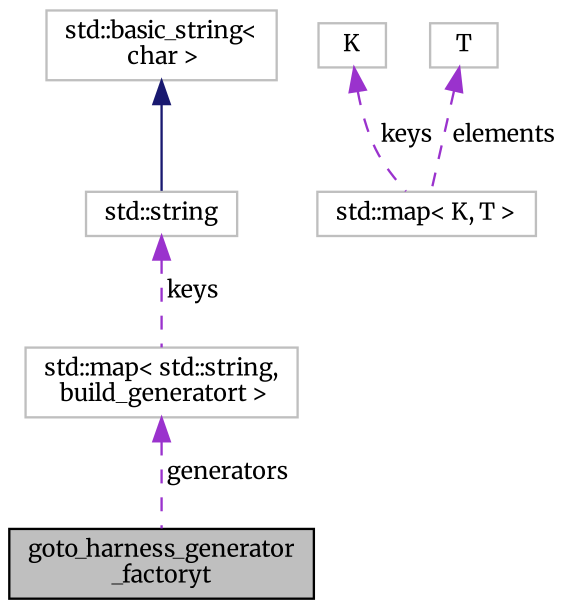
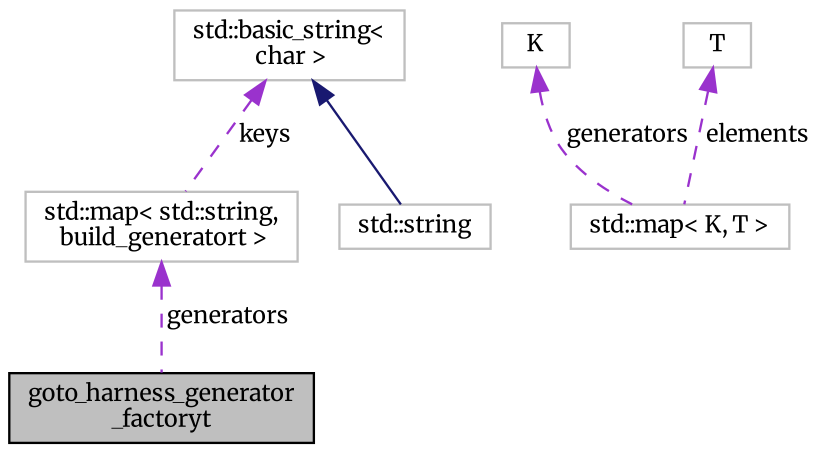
(405, 136) -> (625, 136)
(162, 304) -> (219, 146)
